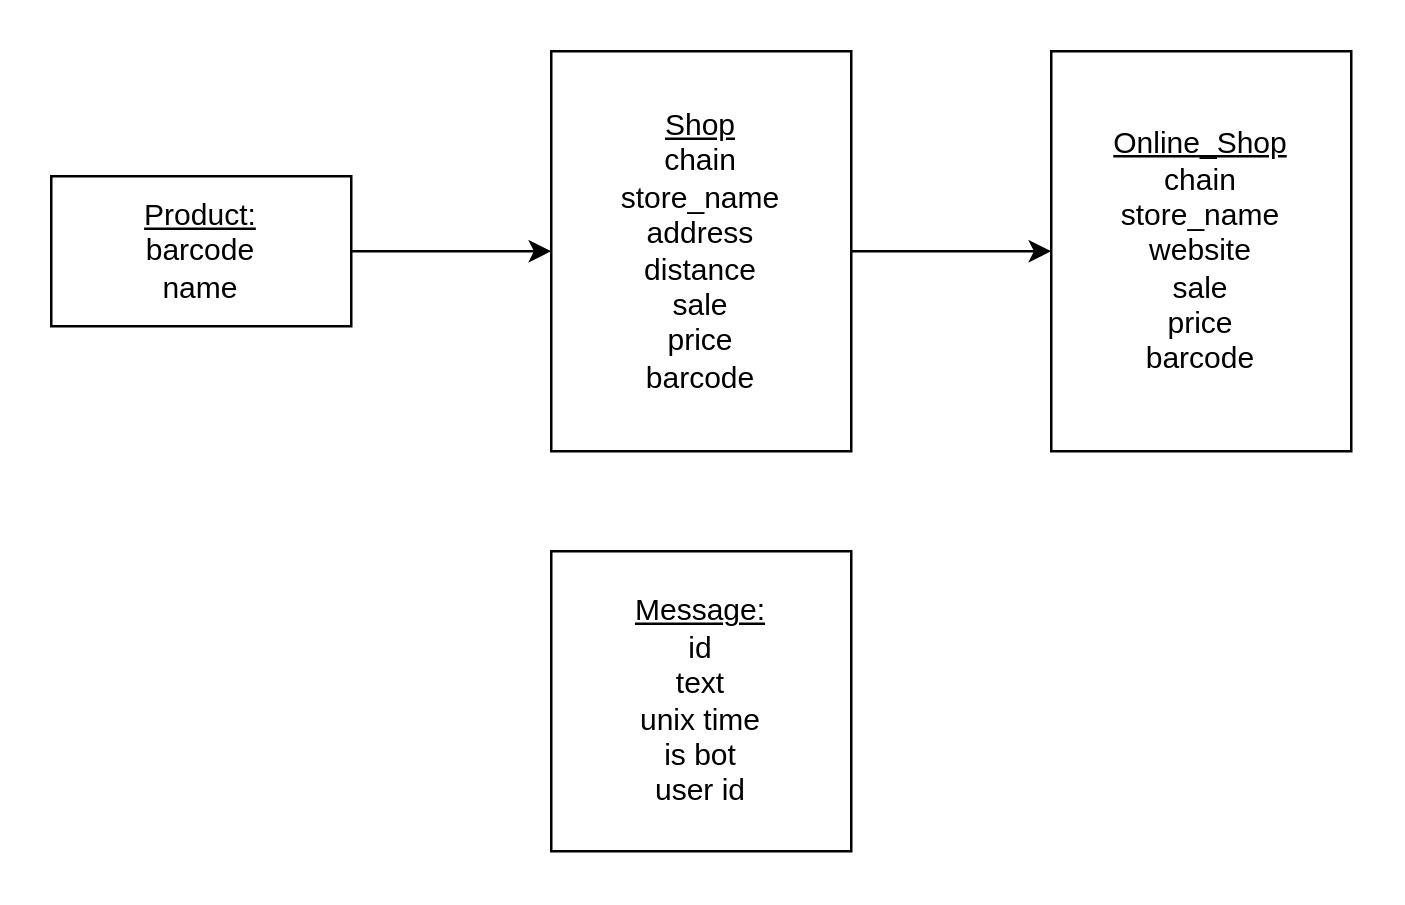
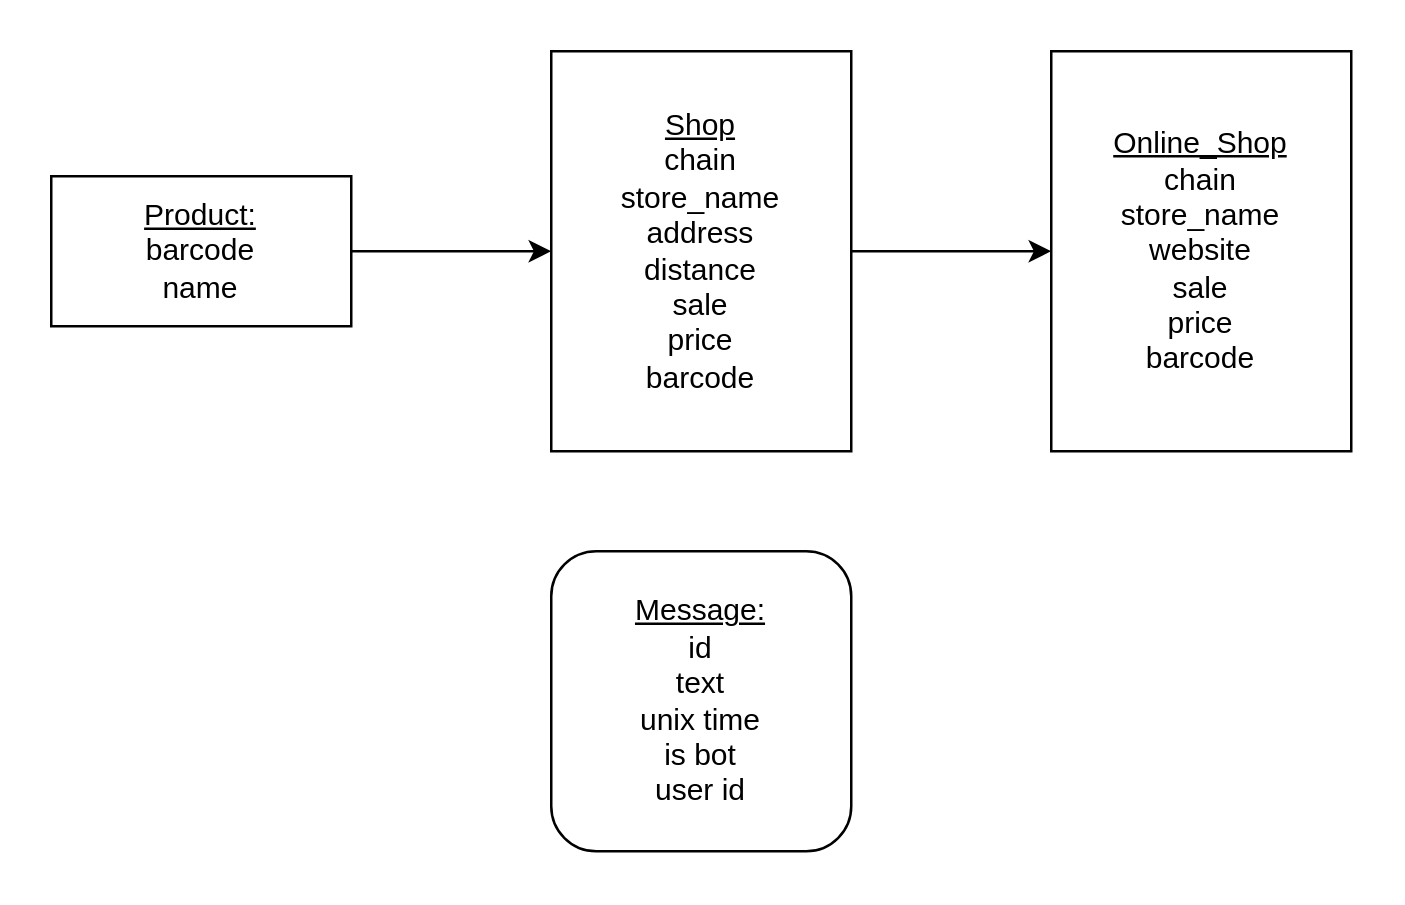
(701, 701) -> (701, 701)
